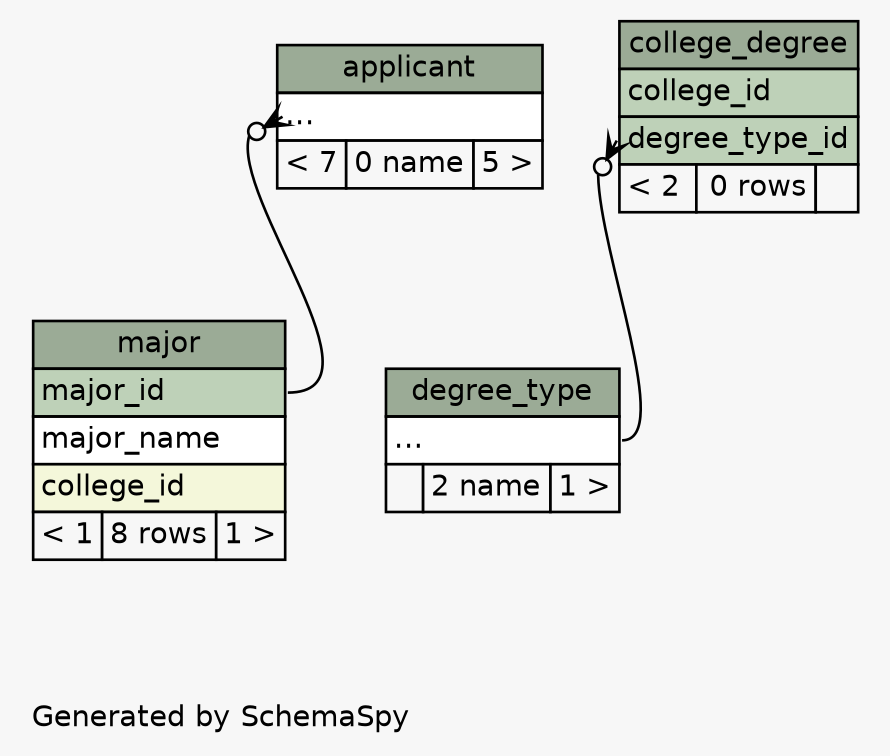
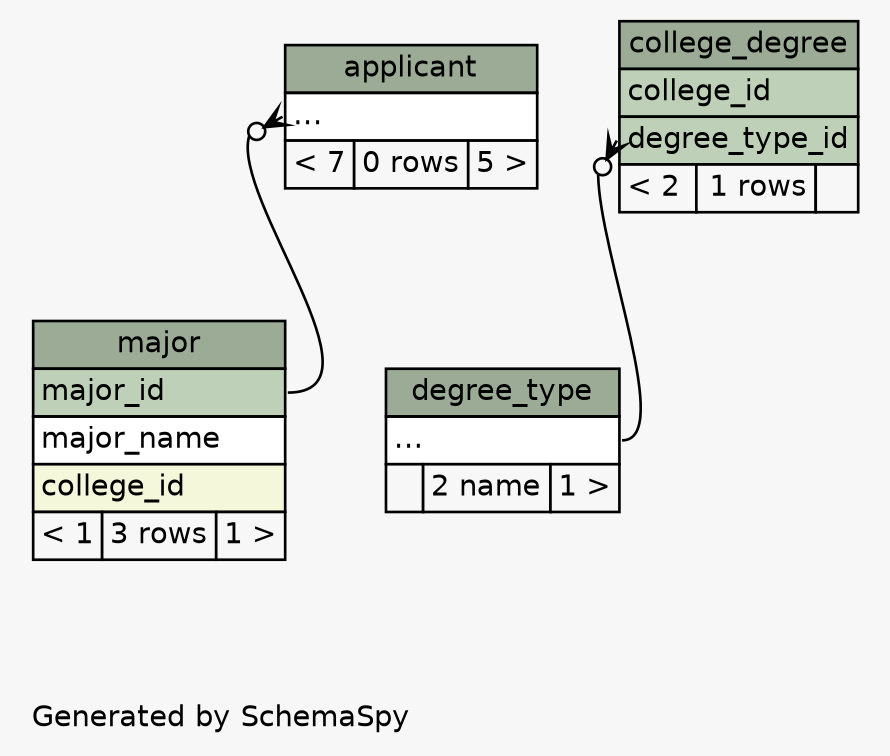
(410, 163) -> (411, 163)
(759, 187) -> (759, 187)
(159, 535) -> (159, 535)
